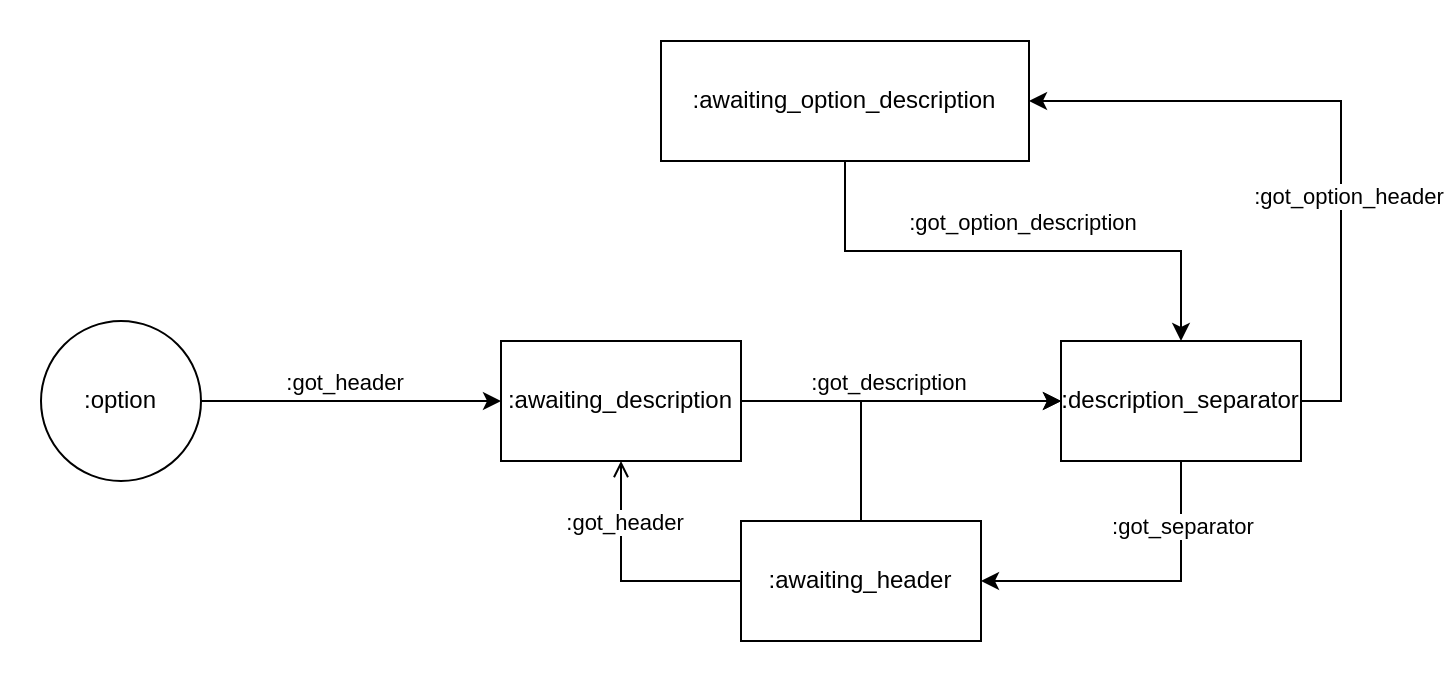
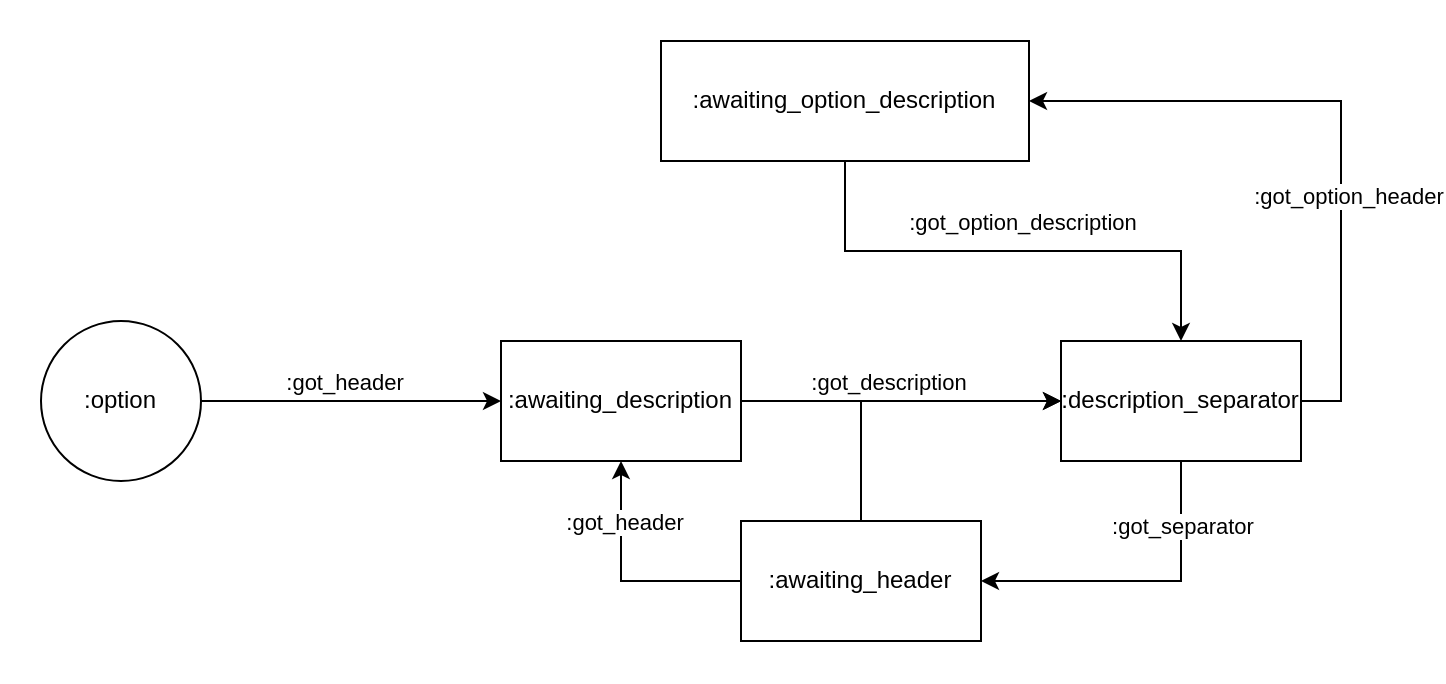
(621, 473) -> (621, 476)
